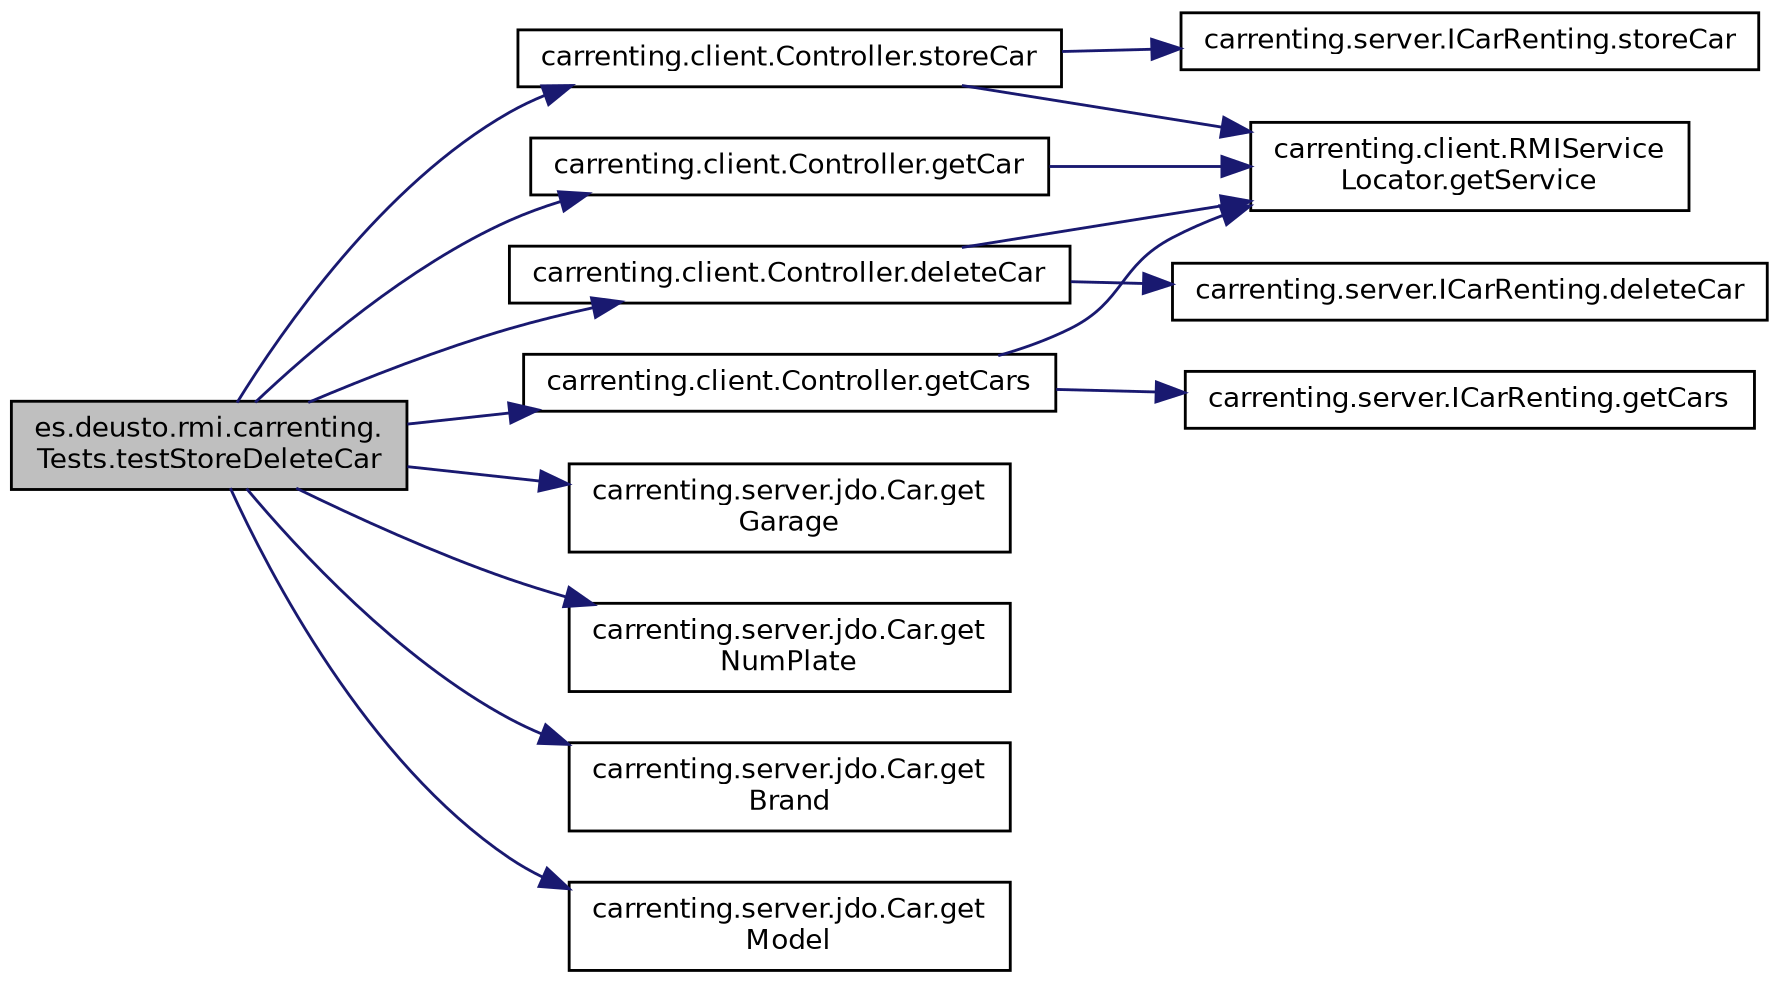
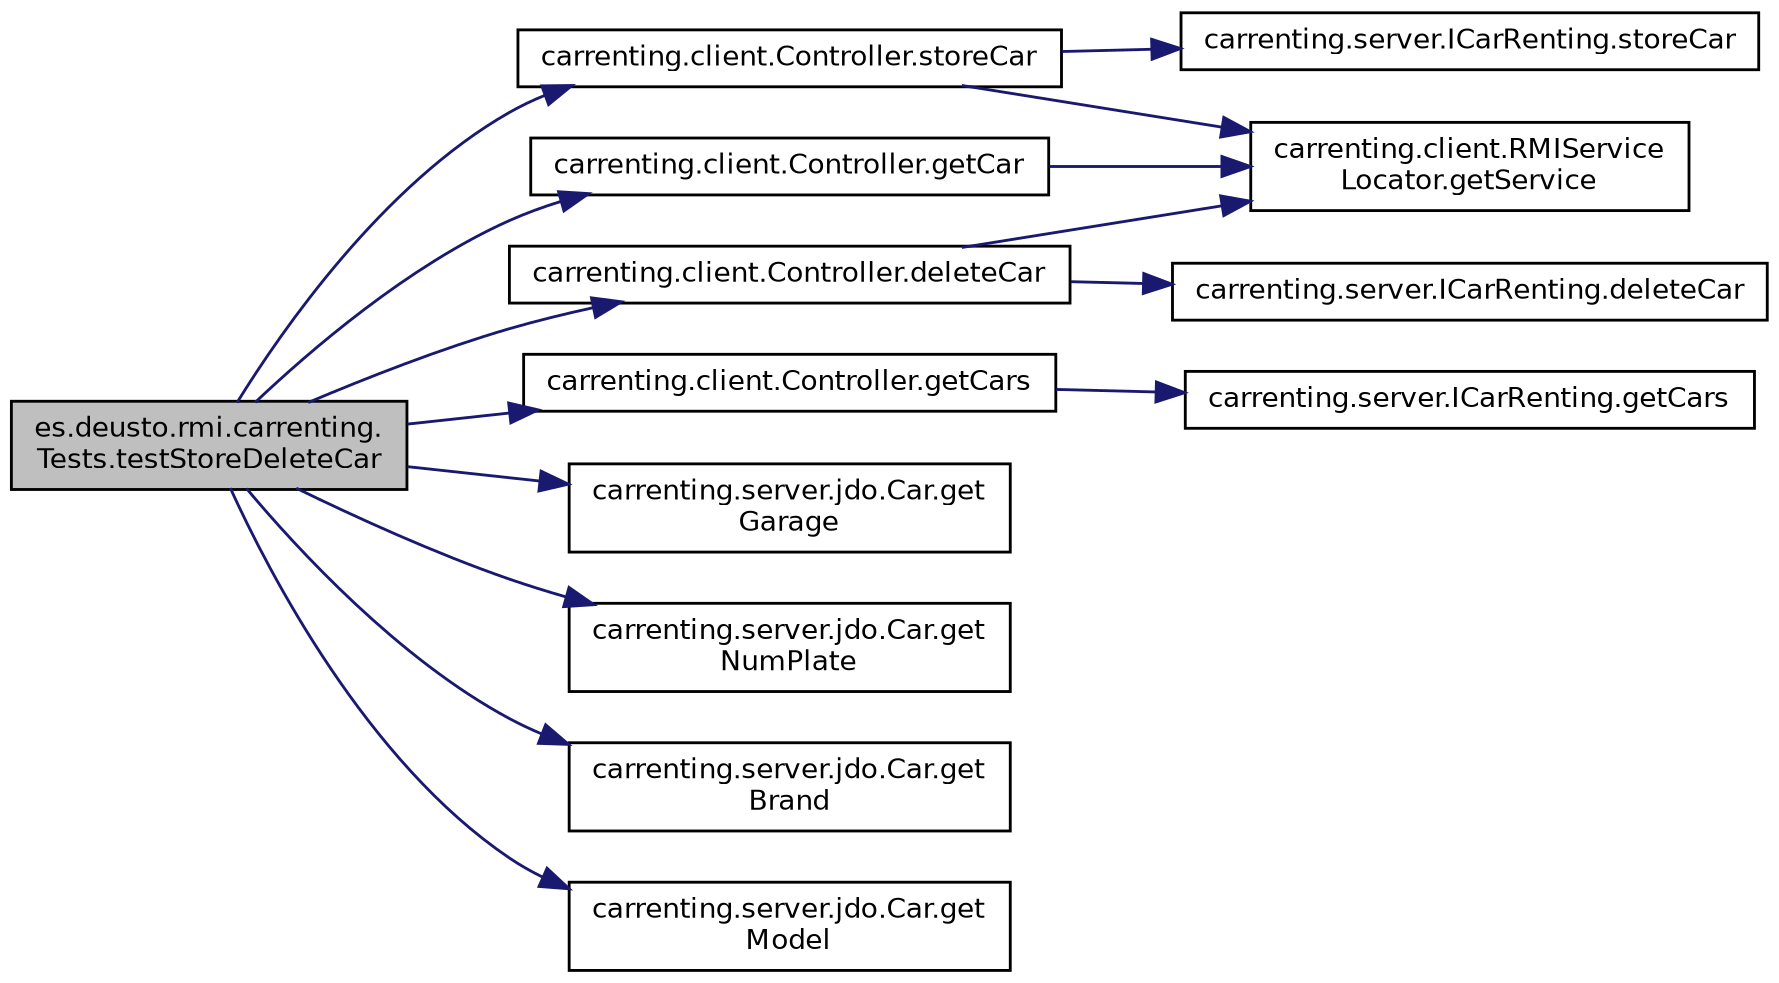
(1106, 302) -> none
